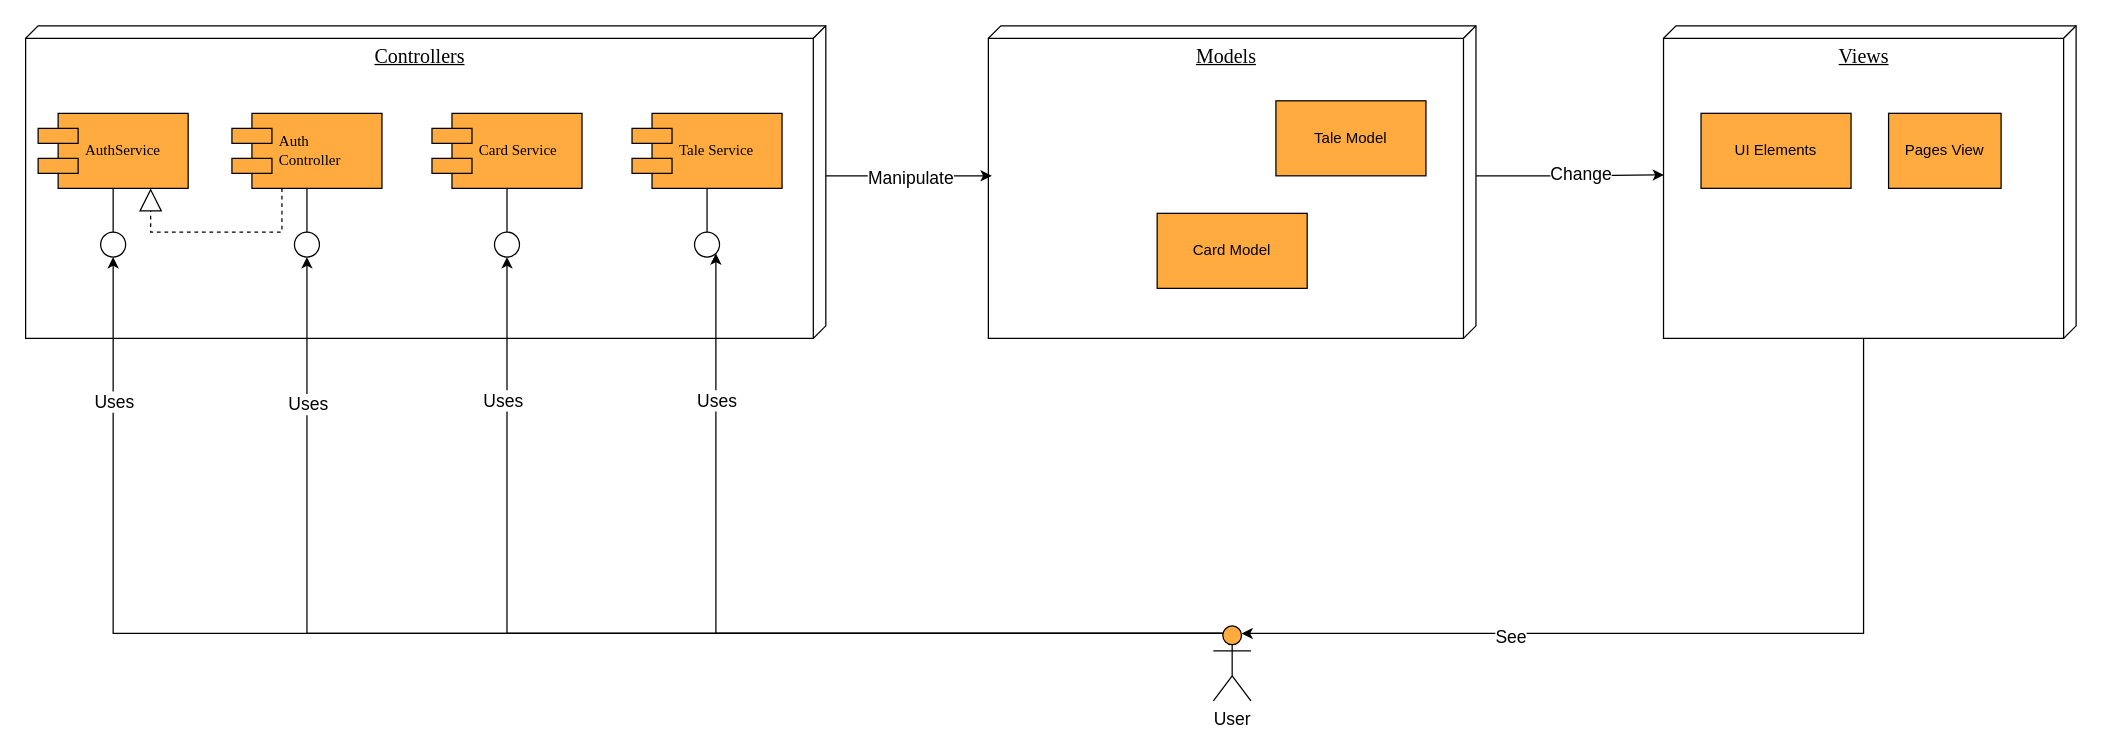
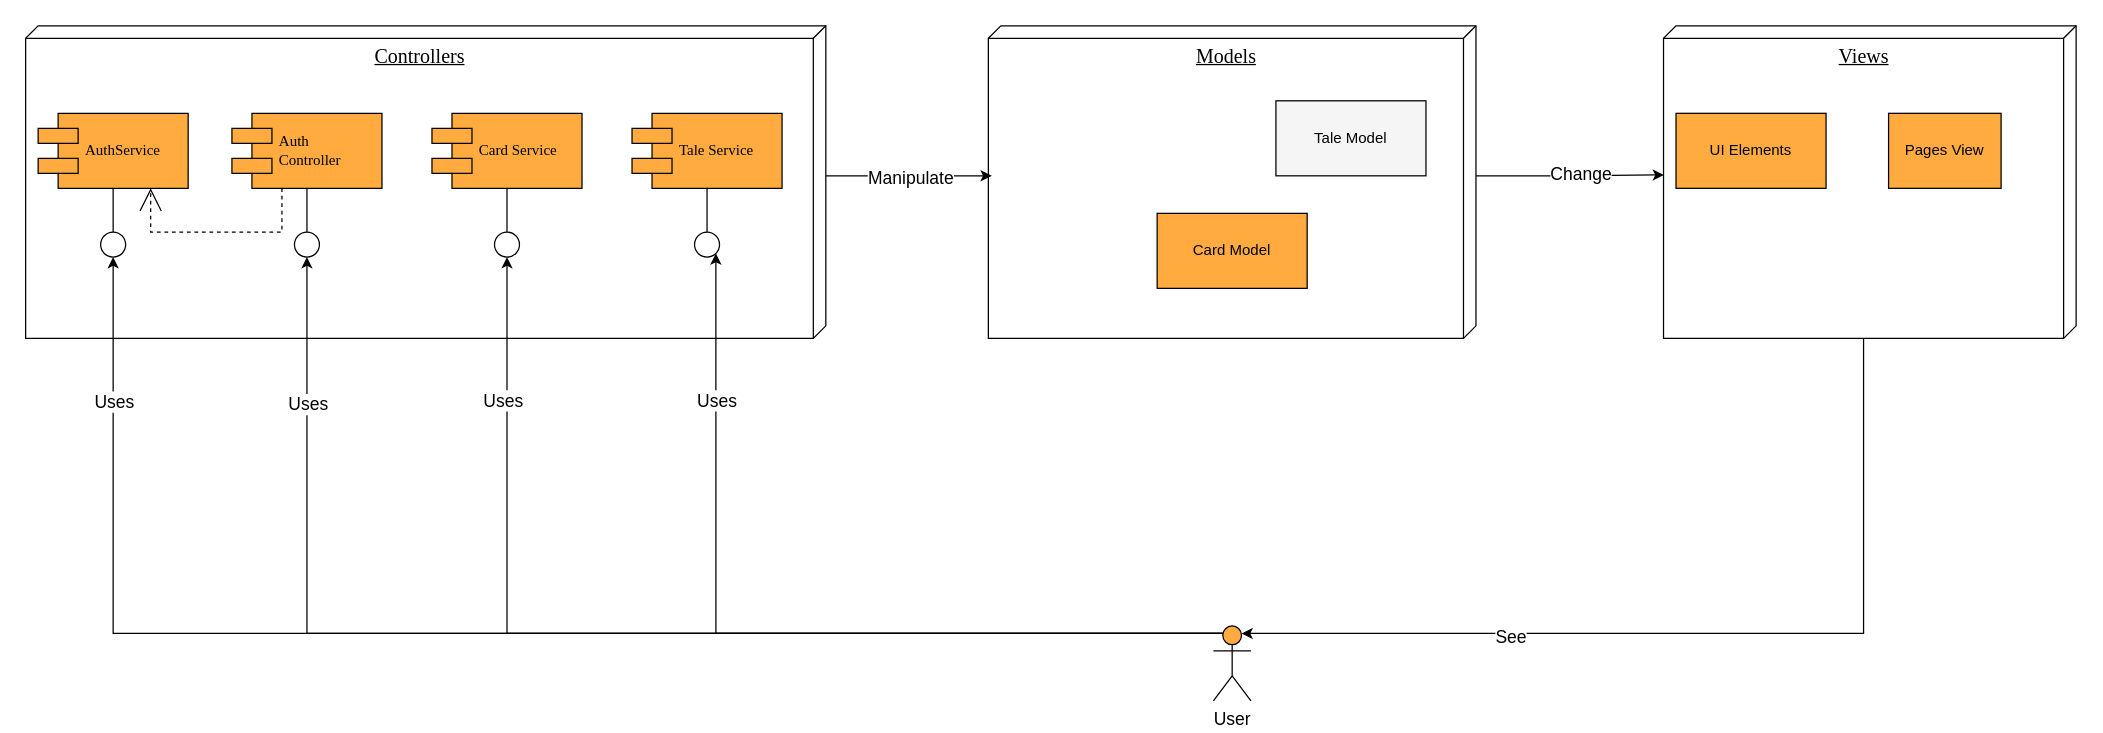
(1351, 138) -> (1351, 138)
(1776, 151) -> (1751, 151)
(151, 212) -> (151, 202)
